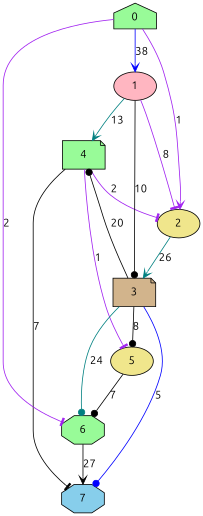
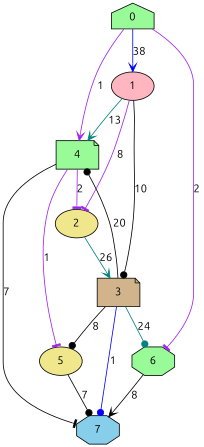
(174, 112) -> (95, 78)
(110, 392) -> (78, 392)
(158, 396) -> (113, 361)
(90, 464) -> (135, 396)
